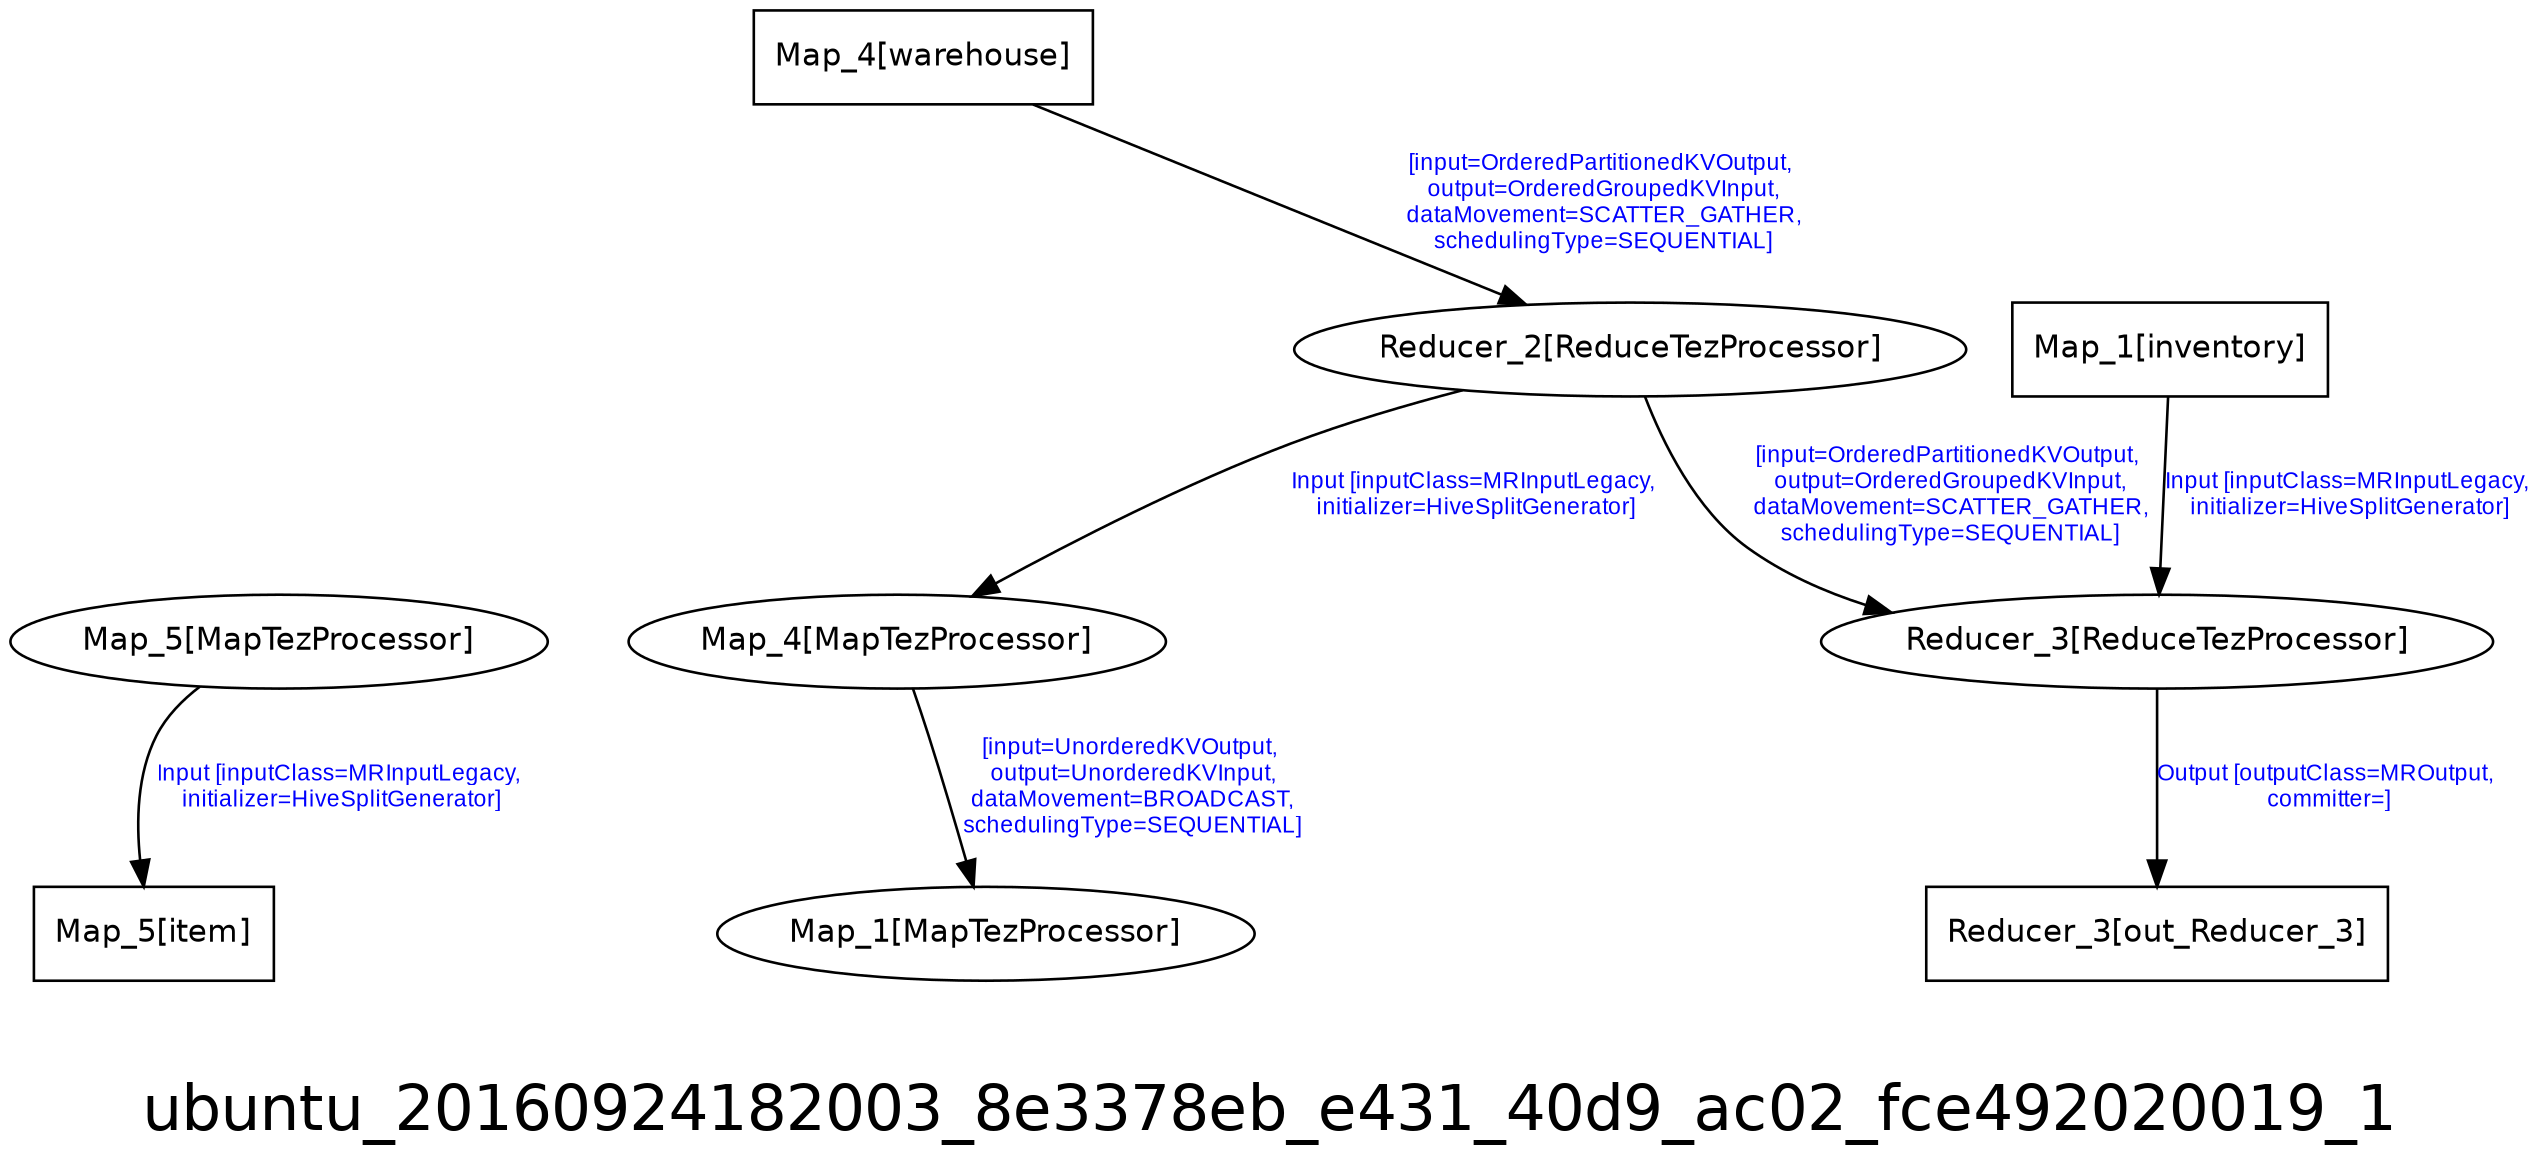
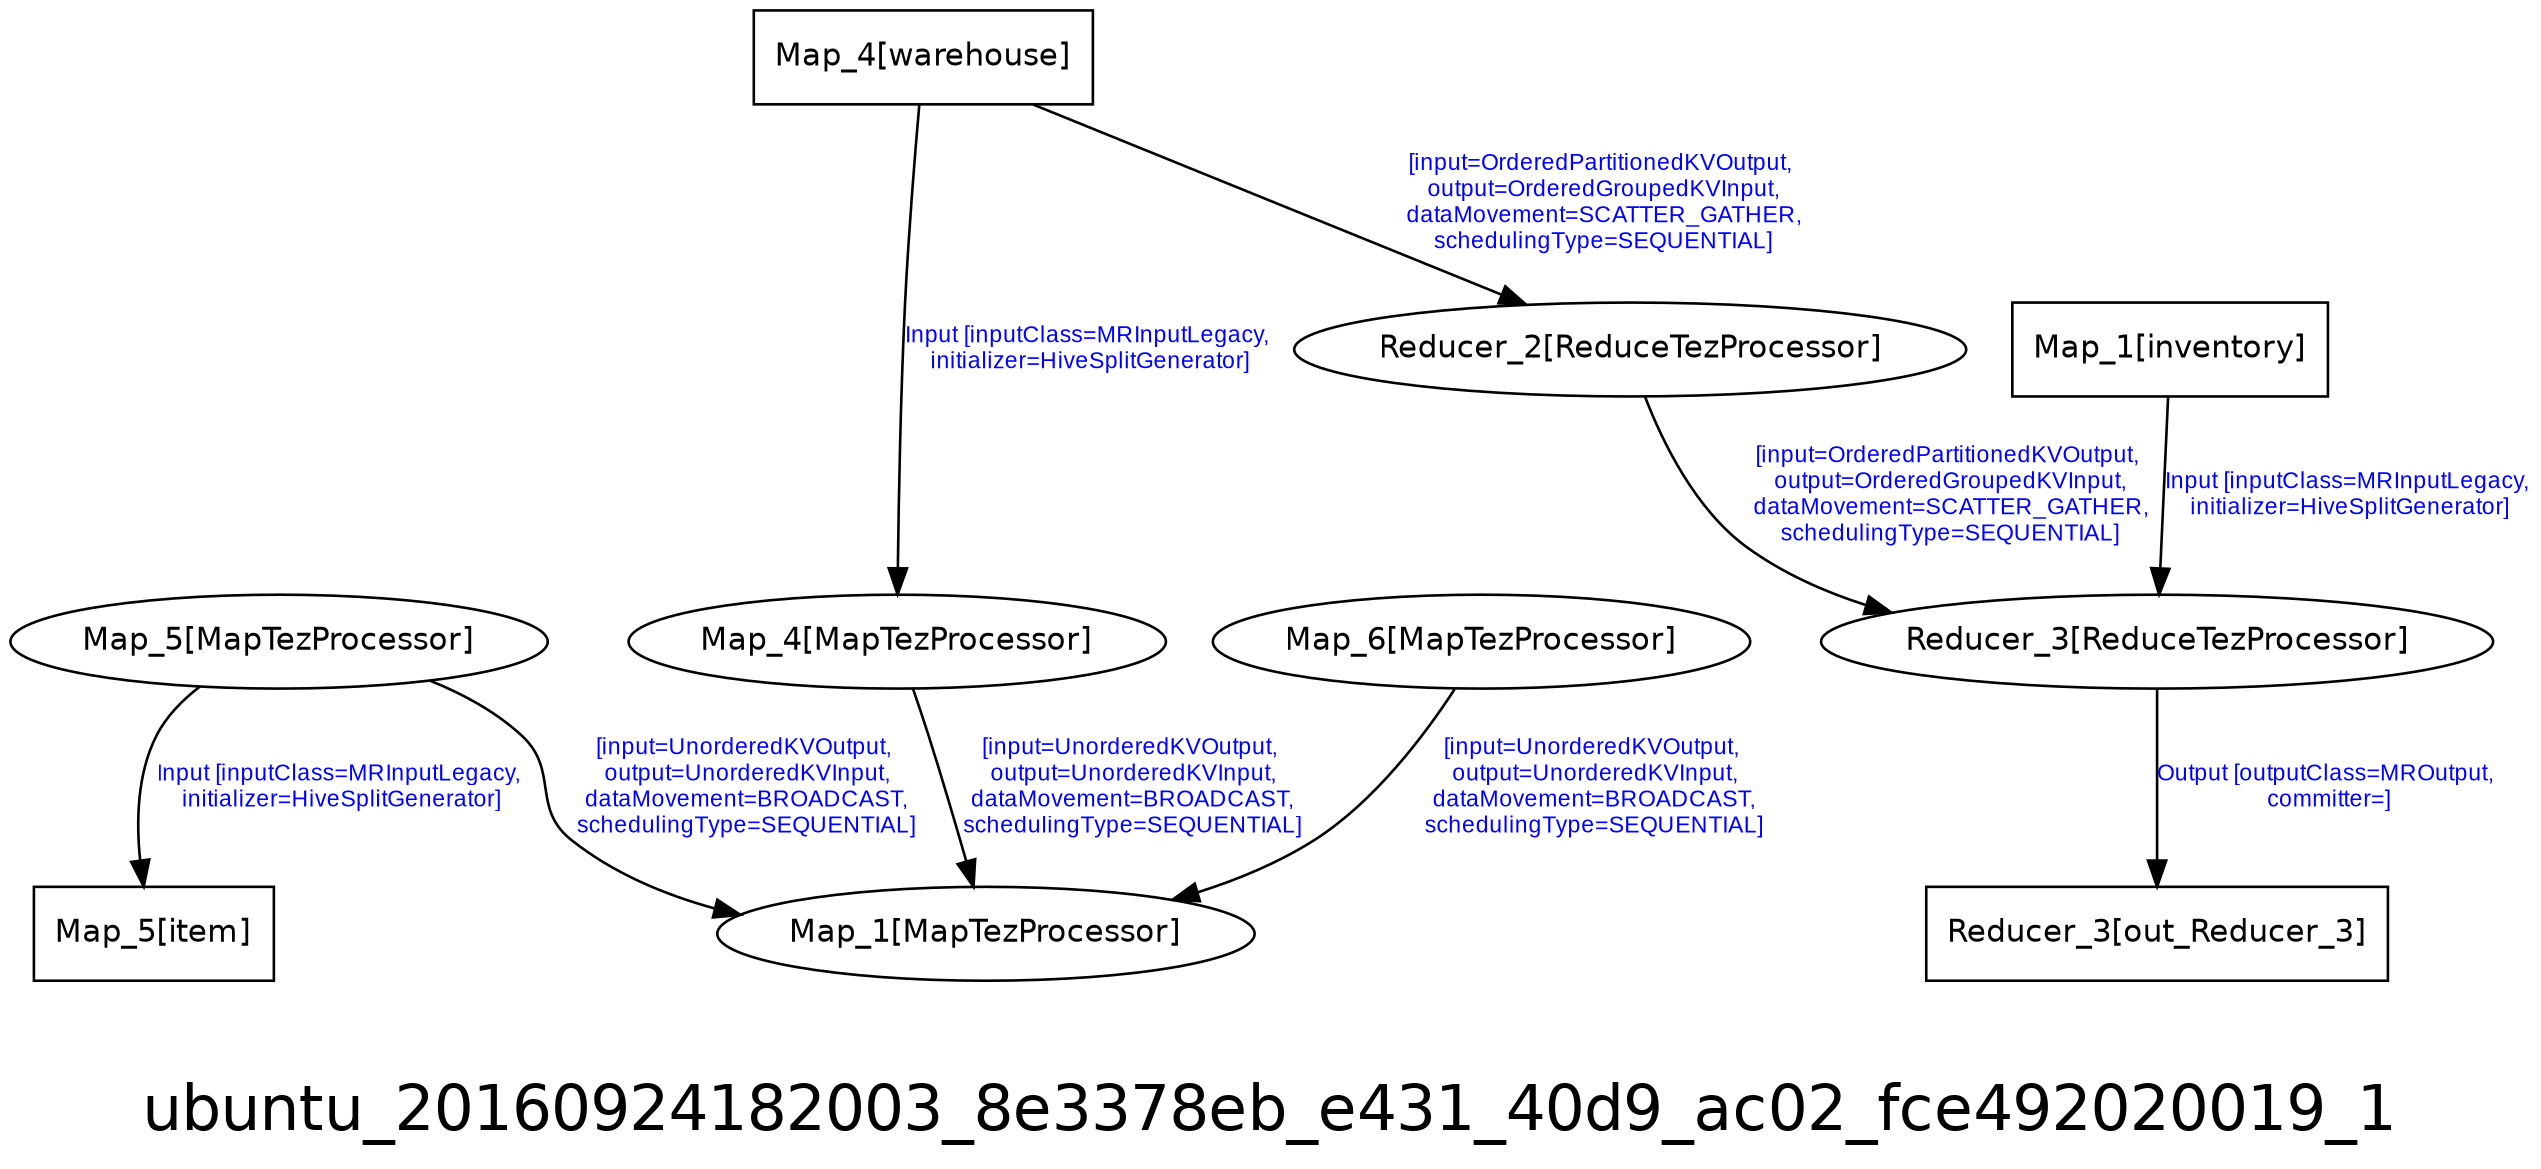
(1223, 471) -> (904, 336)
none -> (1482, 642)
none -> (552, 814)
